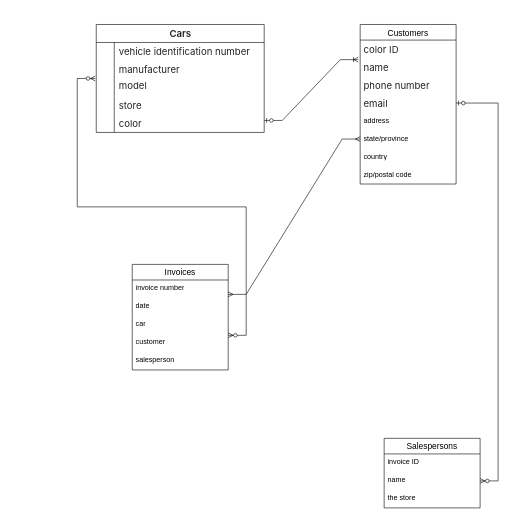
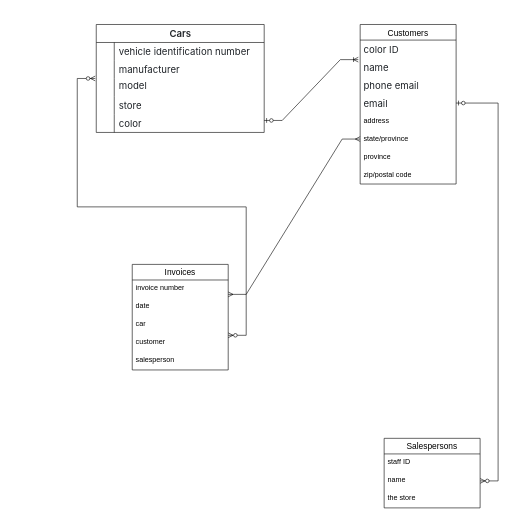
(387, 84) -> (383, 84)
(378, 156) -> (379, 156)
(405, 462) -> (403, 462)
